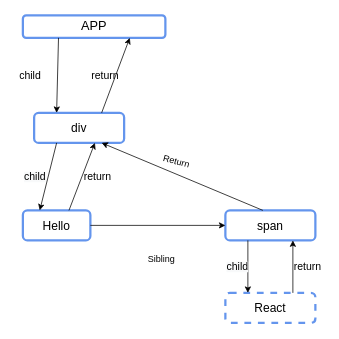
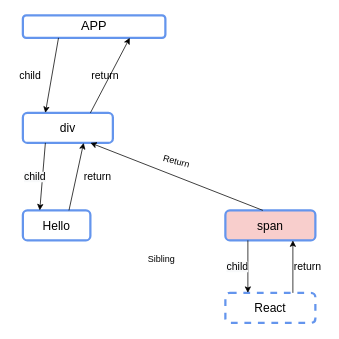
(79, 128) -> (68, 128)
(155, 225) -> none
(270, 225) -> (270, 225)
